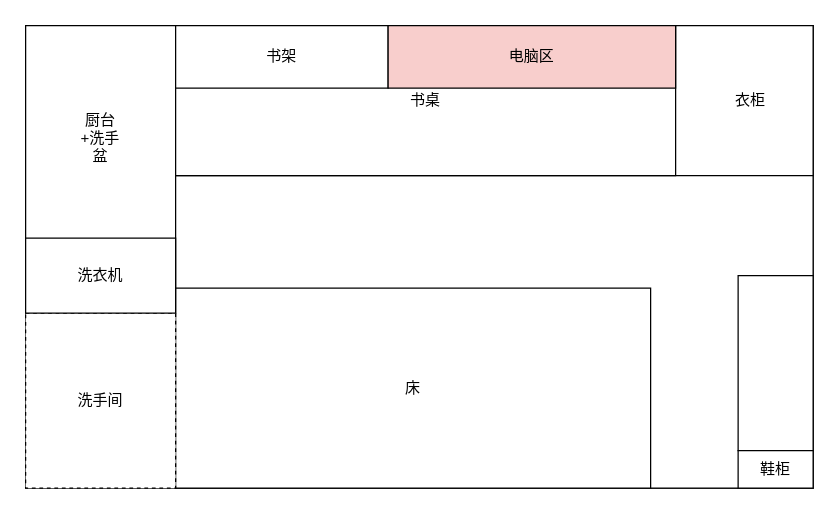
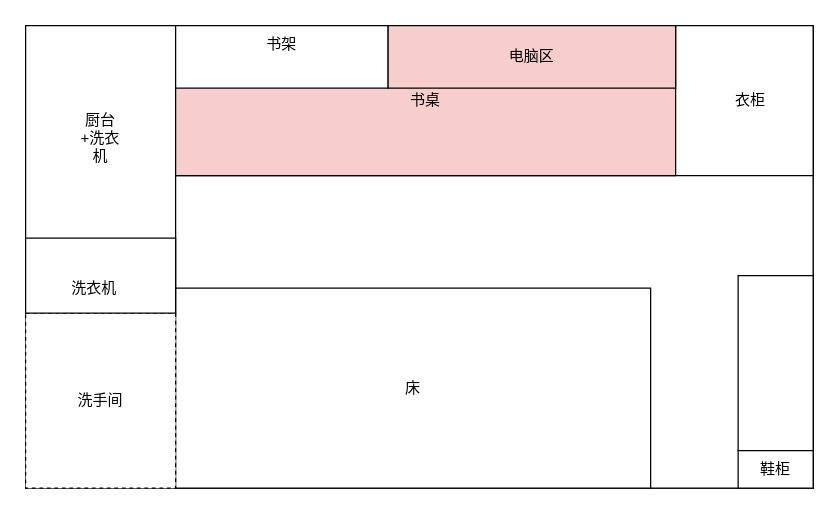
(282, 57) -> (282, 44)
(426, 101) -> (426, 101)
(101, 138) -> (101, 138)
(101, 276) -> (94, 288)
